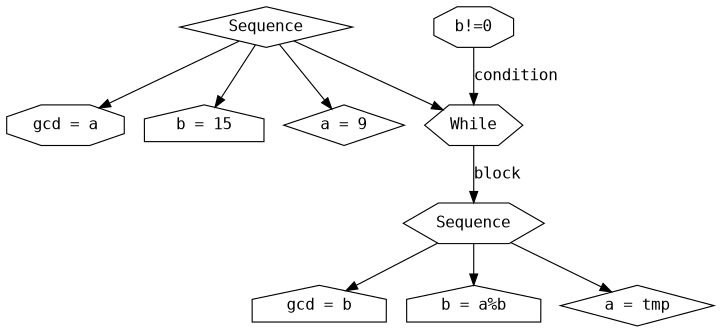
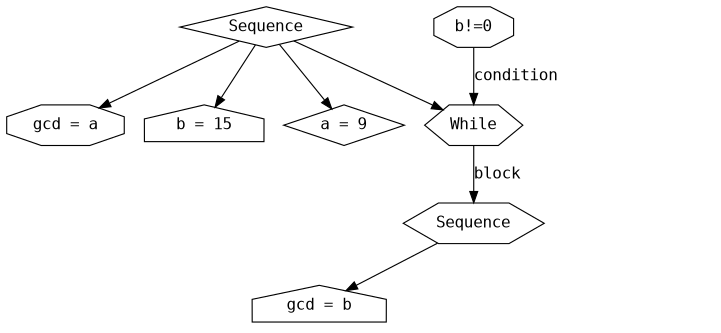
(474, 306) -> none
(637, 306) -> none
